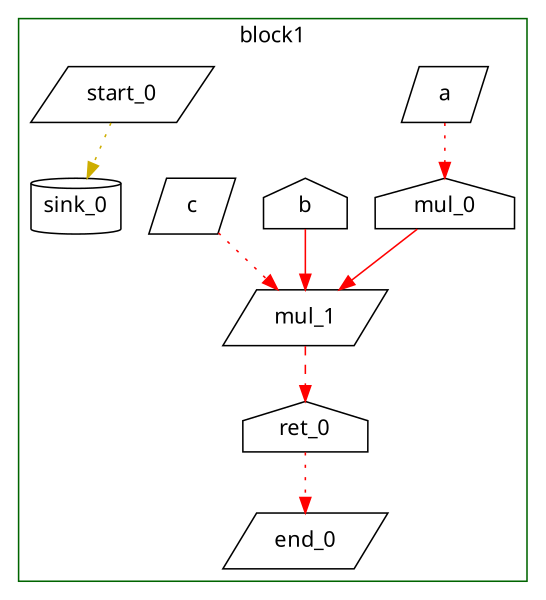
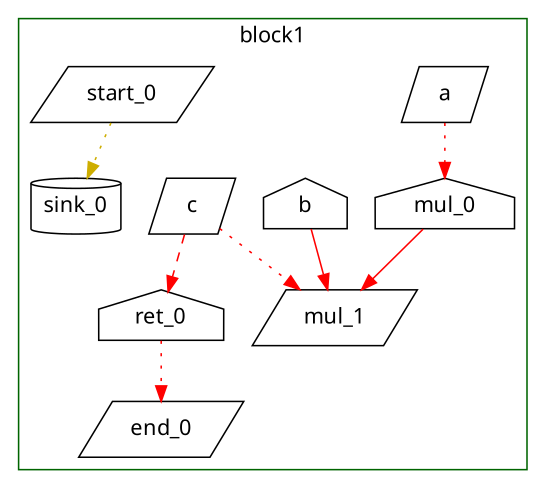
(305, 366) -> (178, 256)
